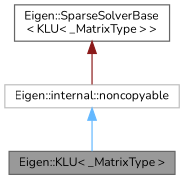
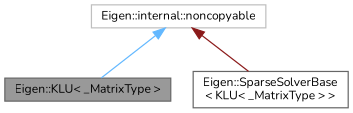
(92, 69) -> (225, 53)
